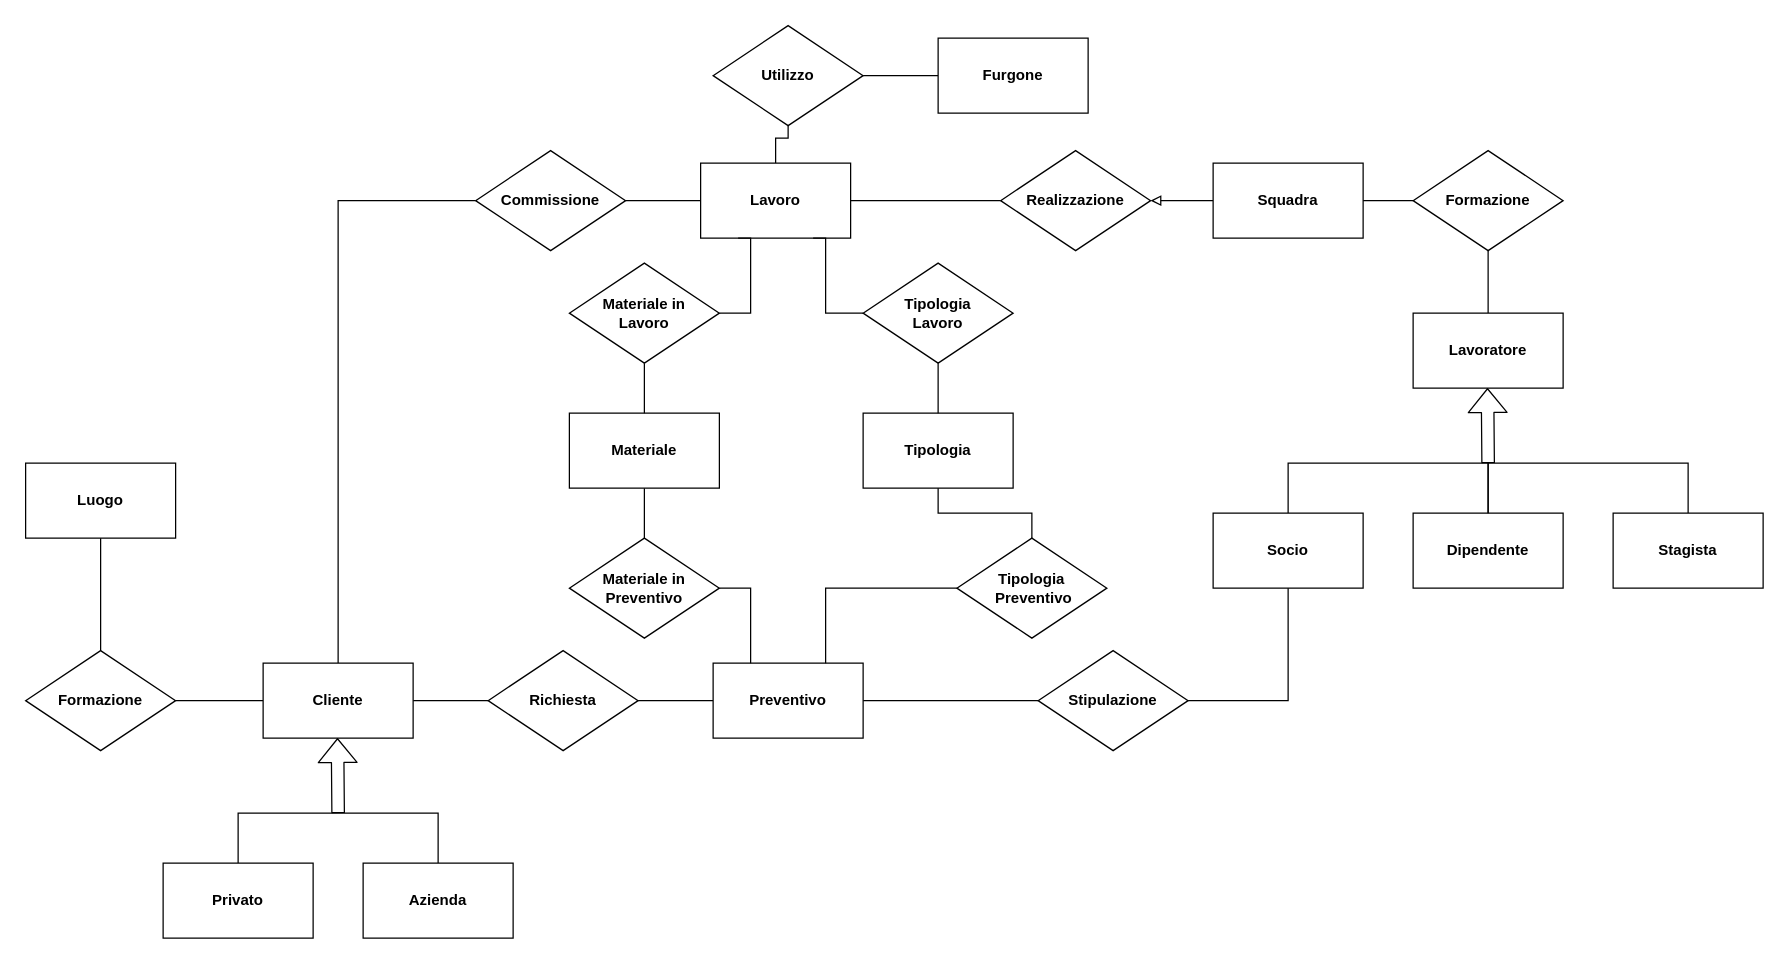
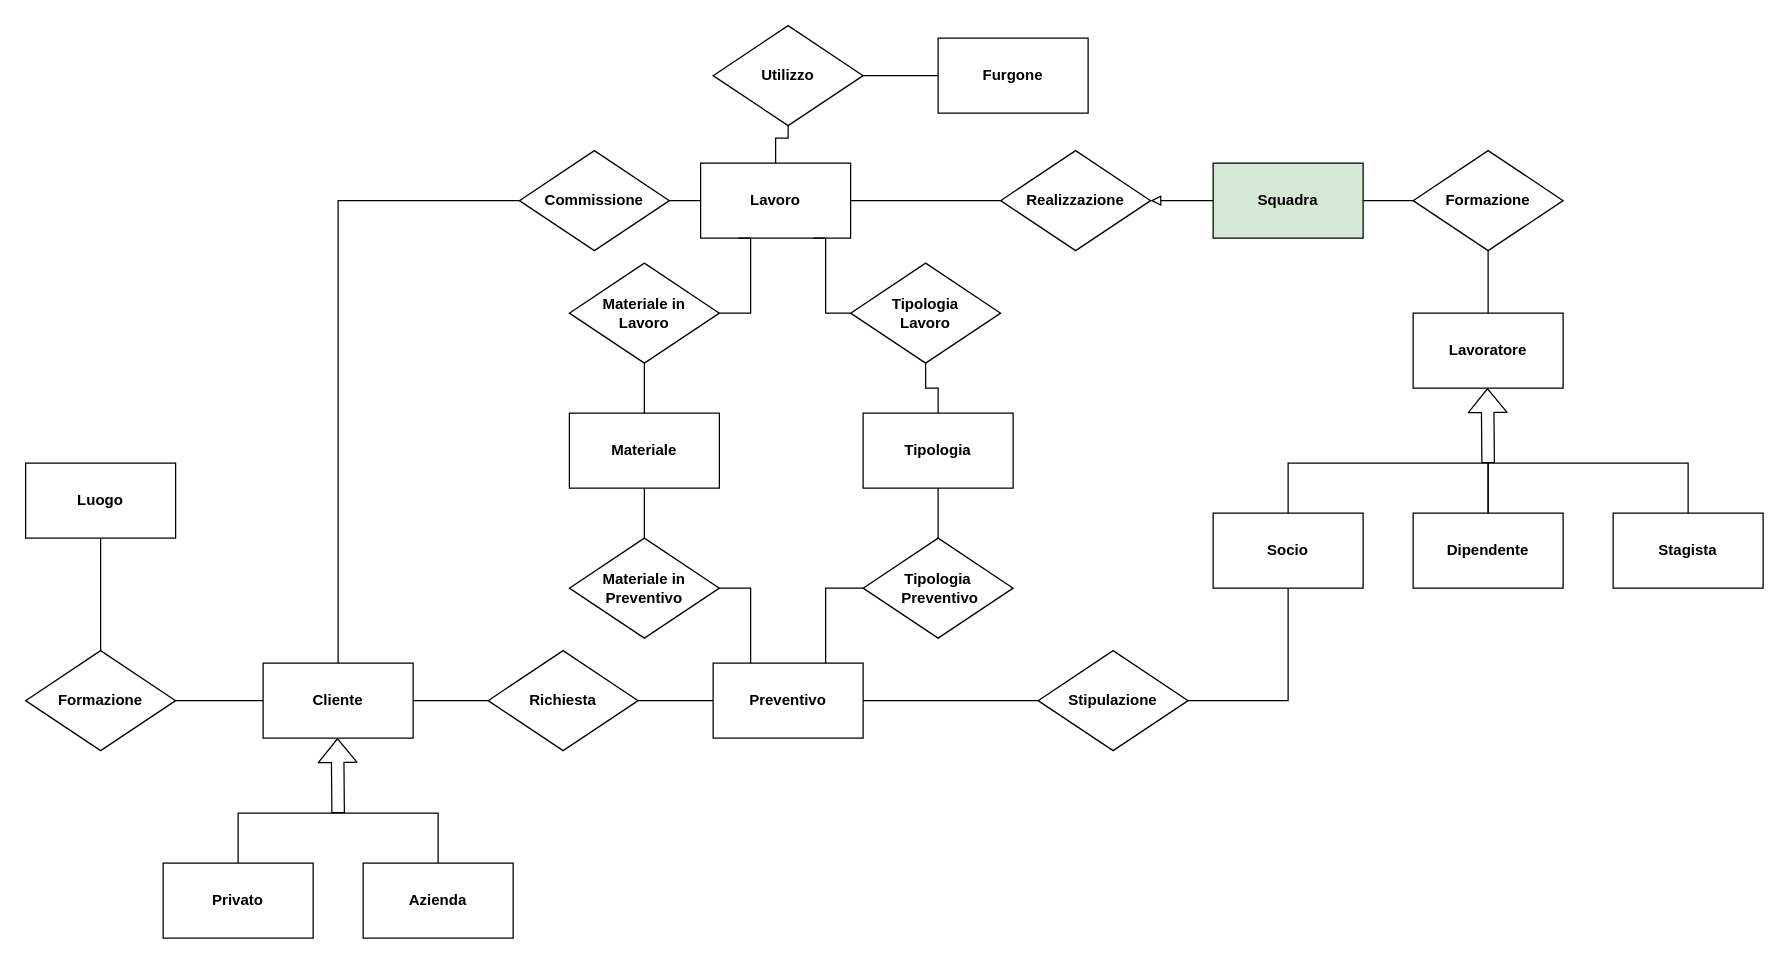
(551, 201) -> (594, 201)
(1288, 201) -> (1288, 201)
(938, 313) -> (926, 313)
(1032, 588) -> (938, 588)
